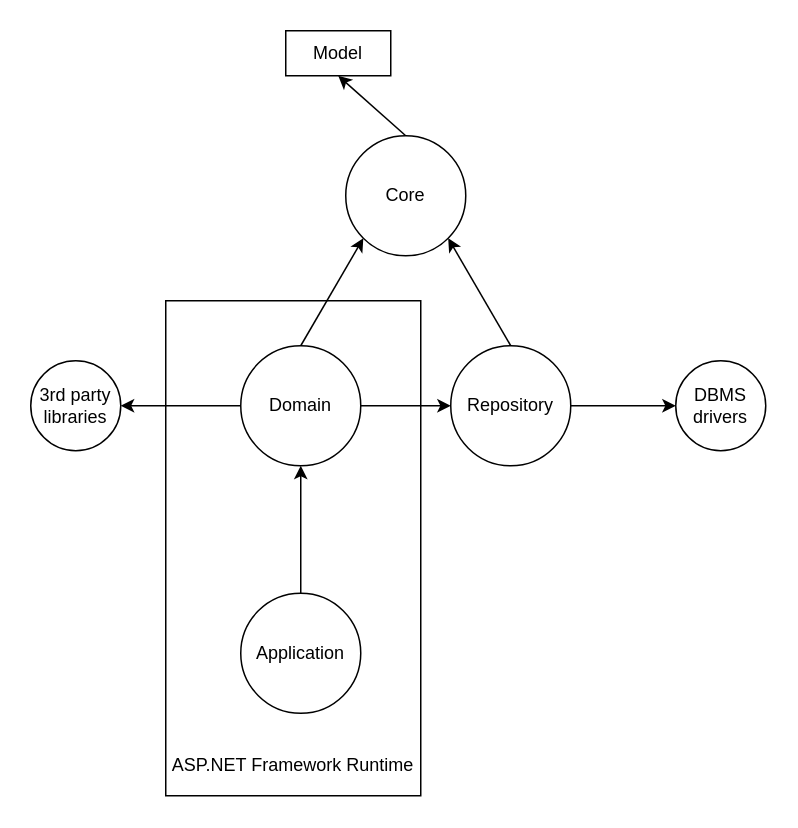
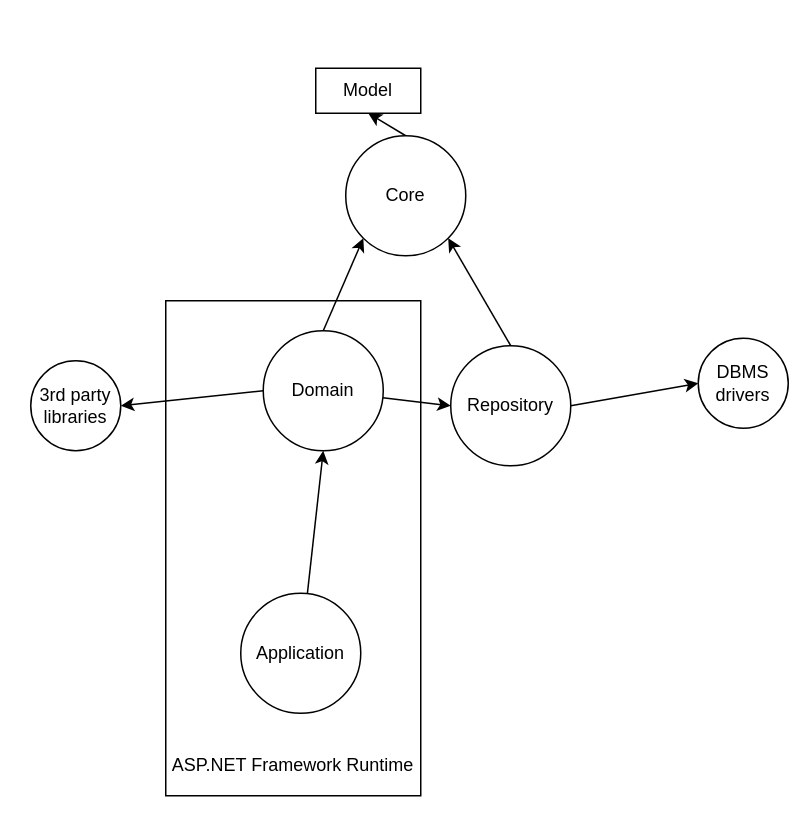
(338, 53) -> (368, 91)
(301, 406) -> (323, 391)
(721, 406) -> (743, 383)
